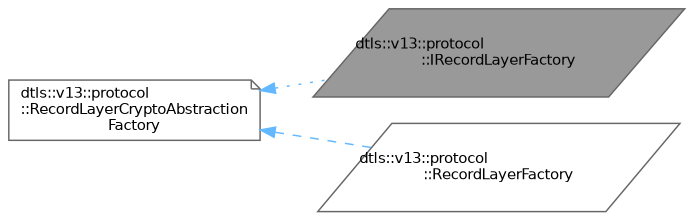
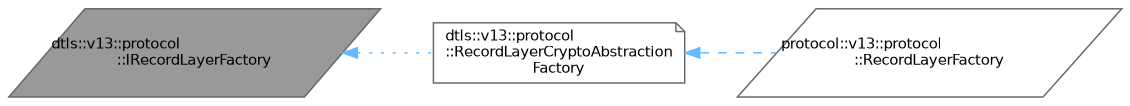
(301, 84) -> (395, 53)
(499, 168) -> (930, 53)
